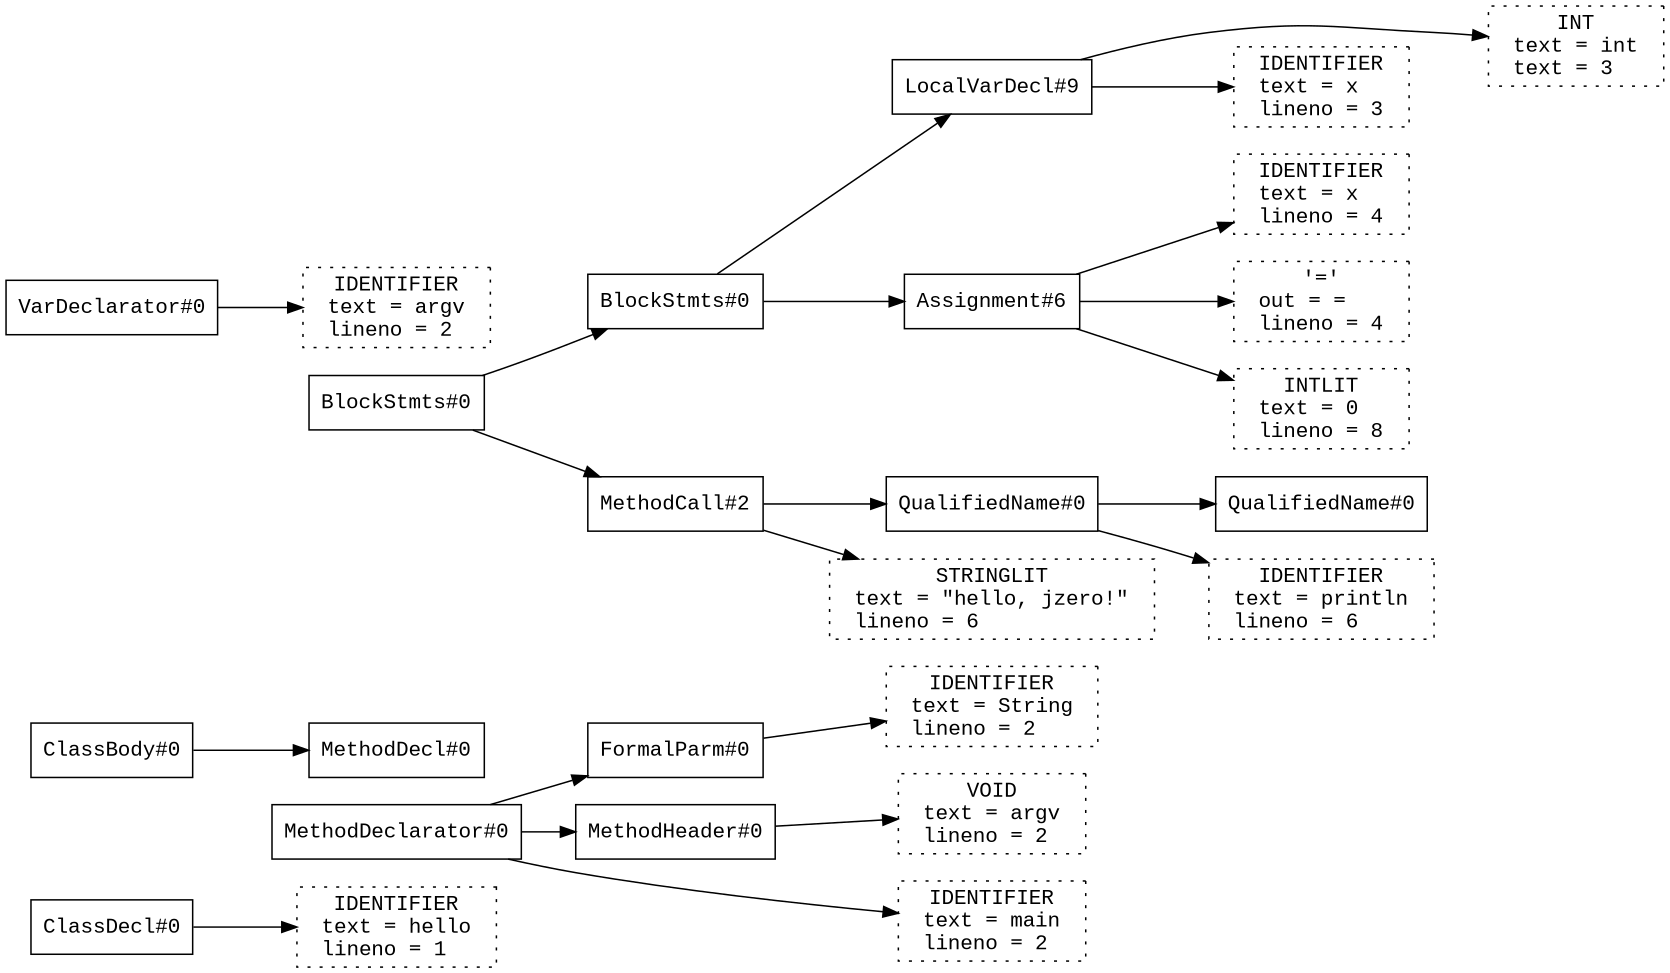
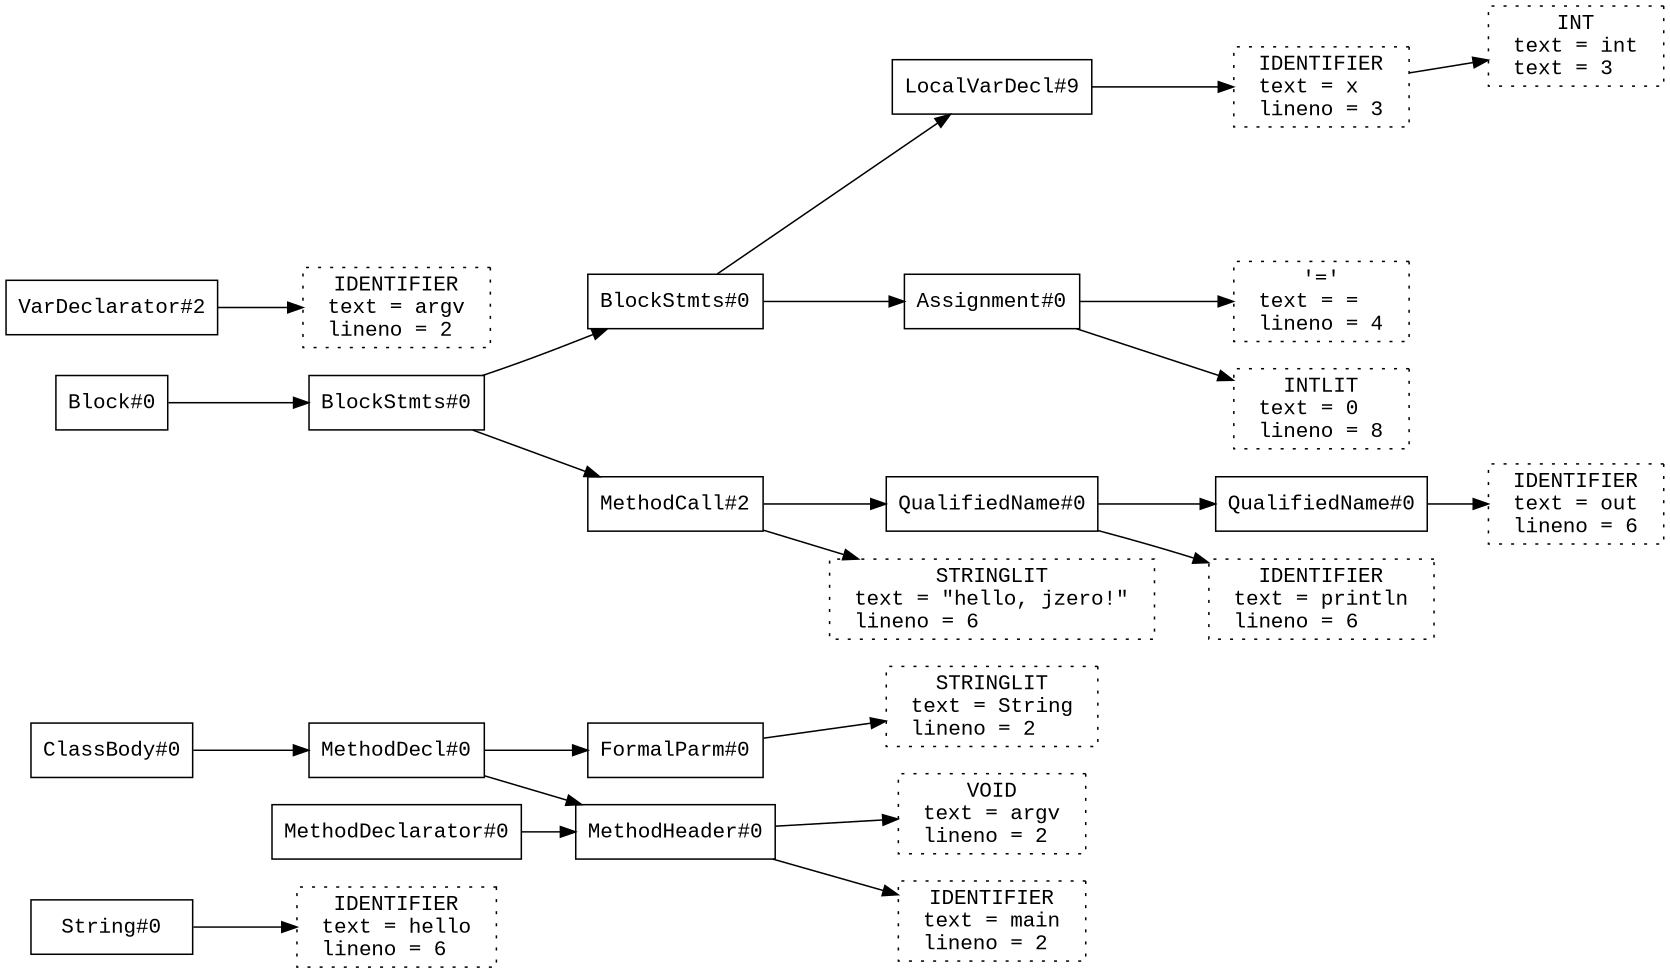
(1275, 27) -> (1441, 68)
(1321, 194) -> none
(992, 301) -> (992, 301)
(1321, 301) -> (1321, 301)
(112, 308) -> (112, 308)
none -> (112, 403)
none -> (1576, 504)
(992, 706) -> (992, 706)
none -> (526, 788)
(532, 792) -> (529, 750)
(695, 891) -> (828, 875)
(112, 927) -> (112, 927)
(397, 927) -> (397, 927)
